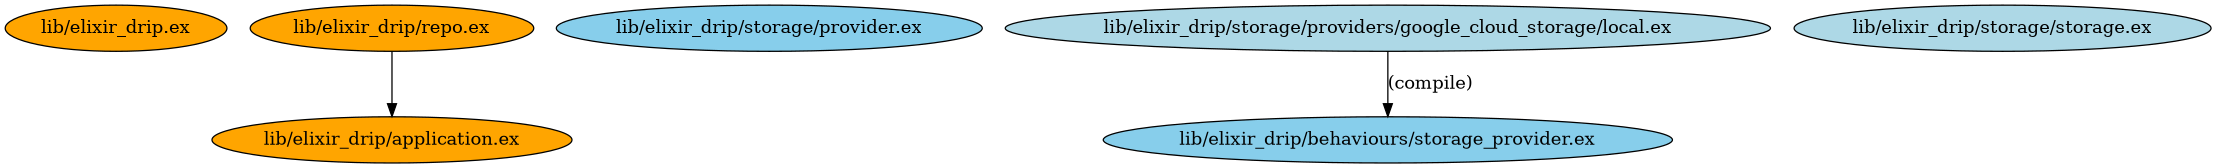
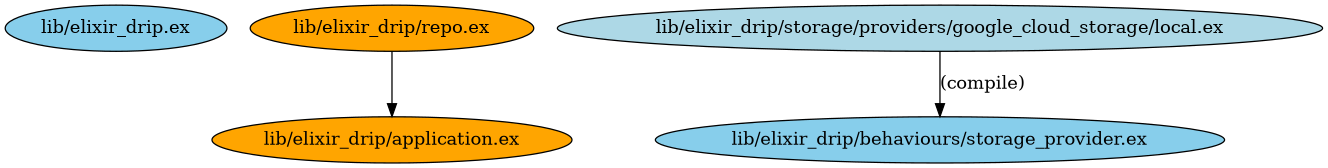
(116, 28) -> (116, 28)
(769, 28) -> none
(2003, 28) -> none
